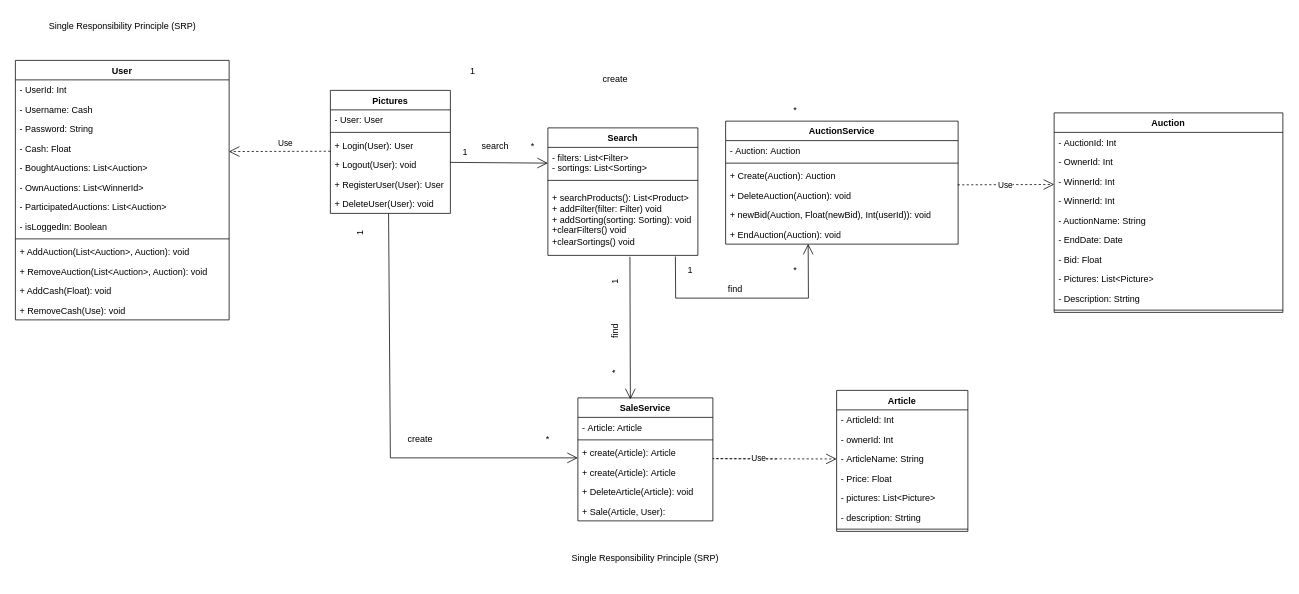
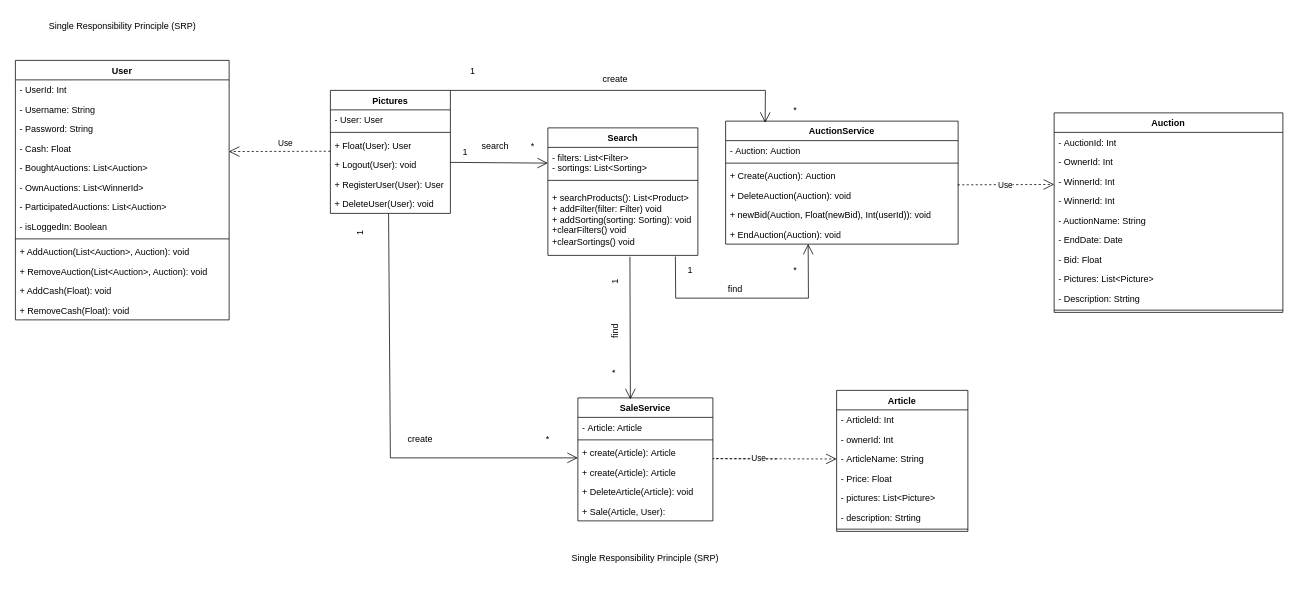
none -> (622, 90)
(57, 110) -> (61, 110)
(378, 146) -> (378, 146)
(73, 311) -> (77, 311)
